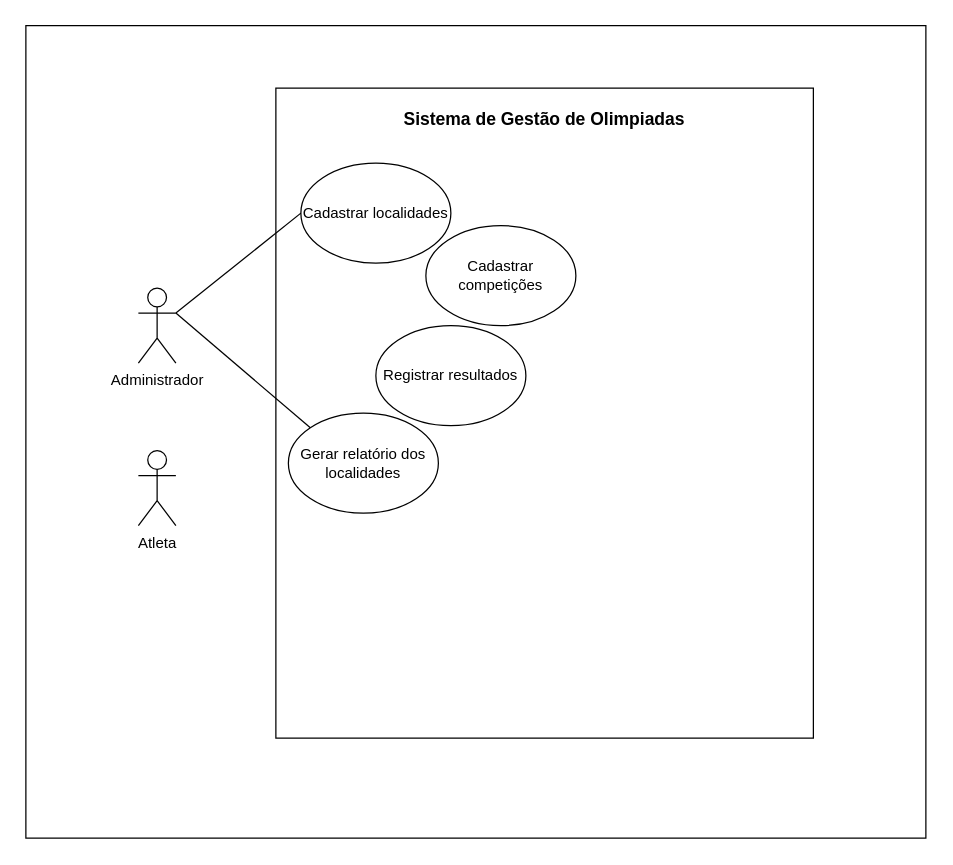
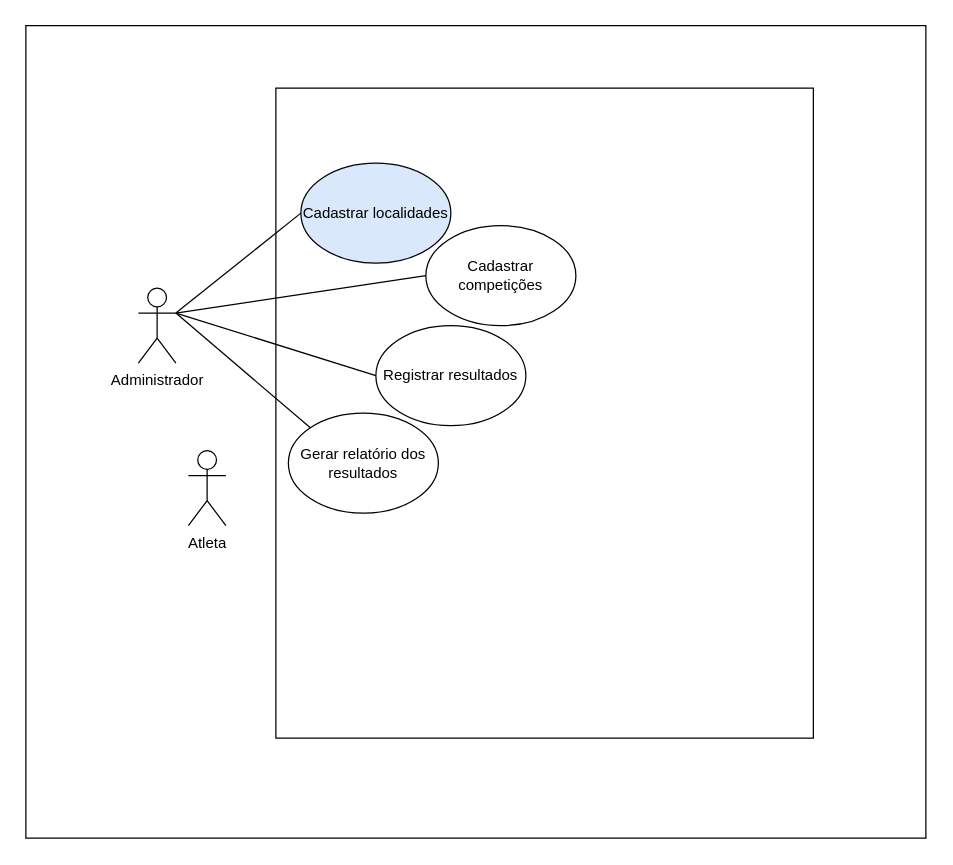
(544, 119) -> none
(376, 213) -> (376, 213)
none -> (303, 294)
none -> (278, 345)
(363, 463) -> (363, 463)
(157, 488) -> (207, 488)
